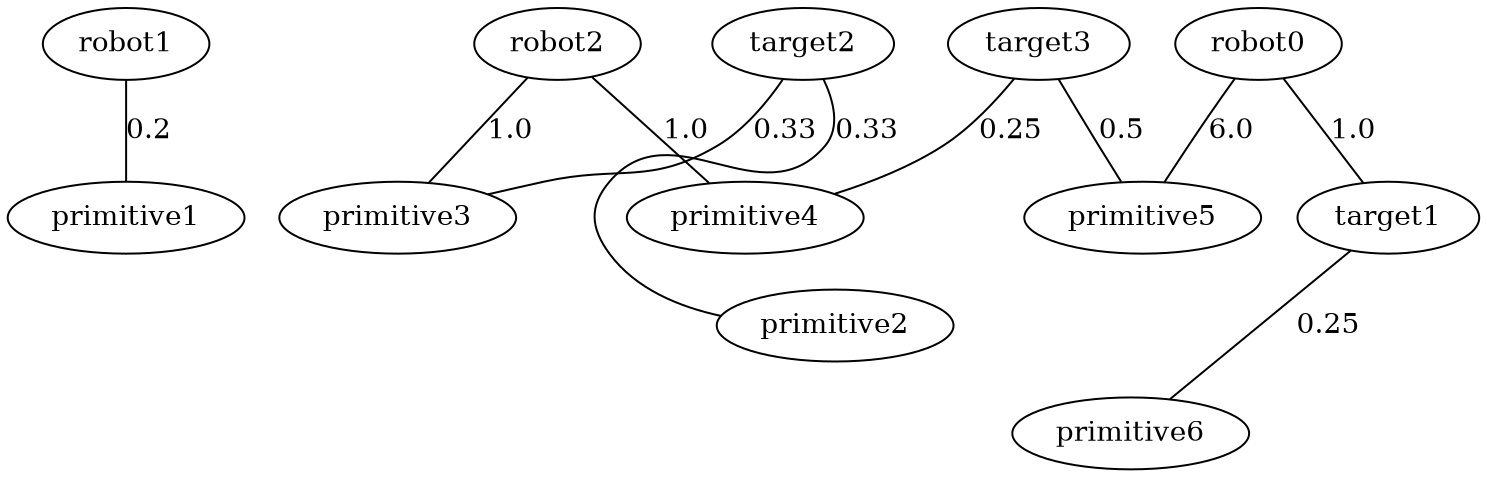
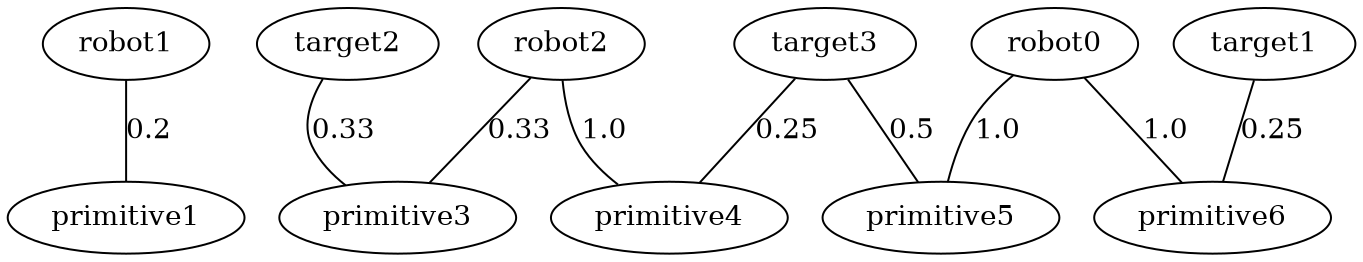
(511, 131) -> (520, 131)
(1232, 131) -> (998, 131)
(1323, 131) -> (1133, 130)
(835, 326) -> none
